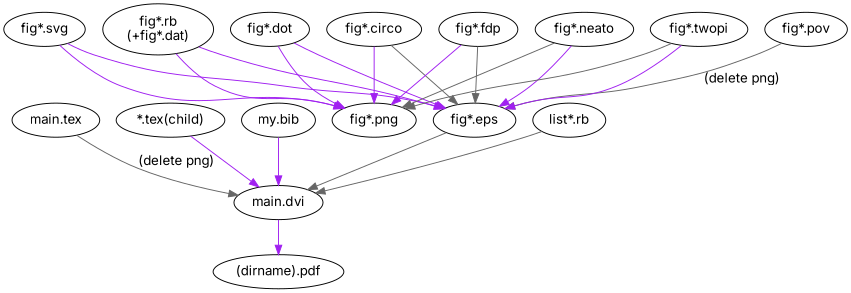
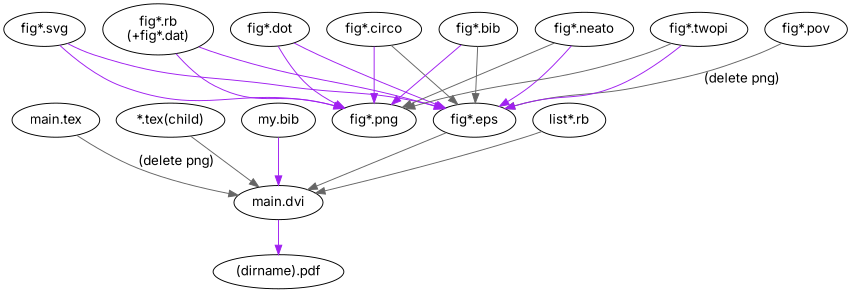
(478, 29) -> (478, 29)
(221, 159) -> (221, 159)
